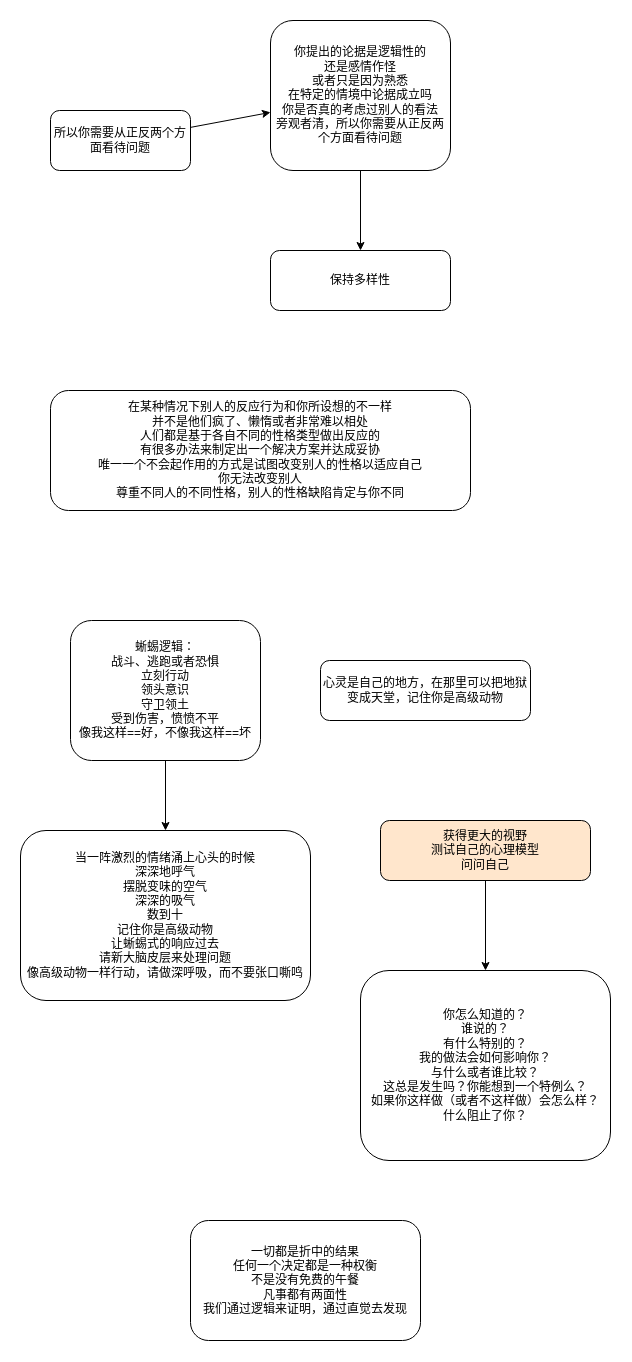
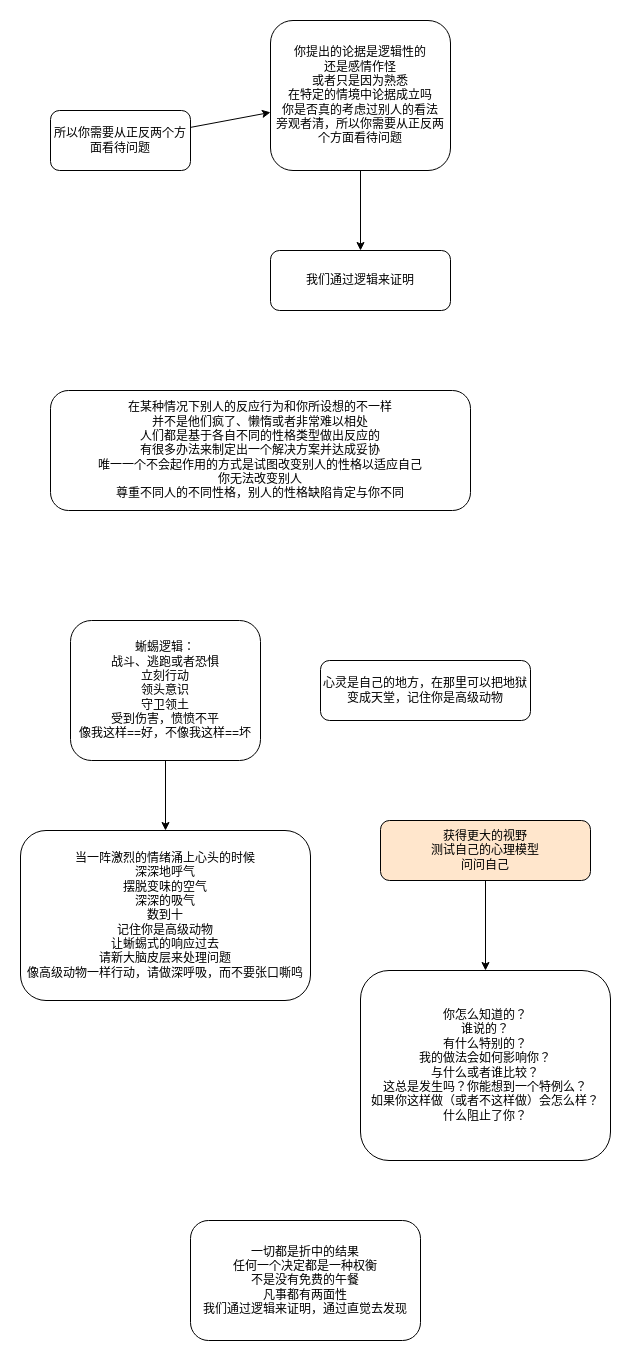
(361, 281) -> (361, 281)
